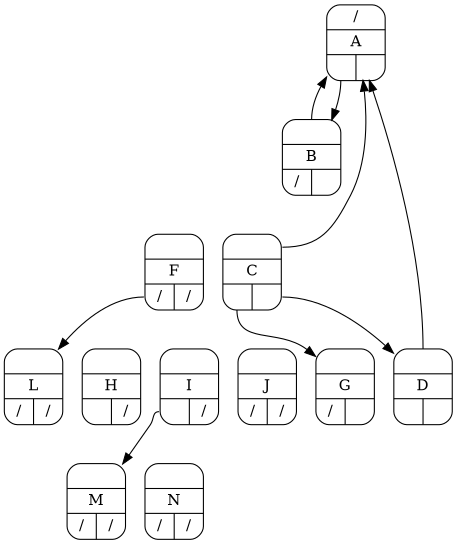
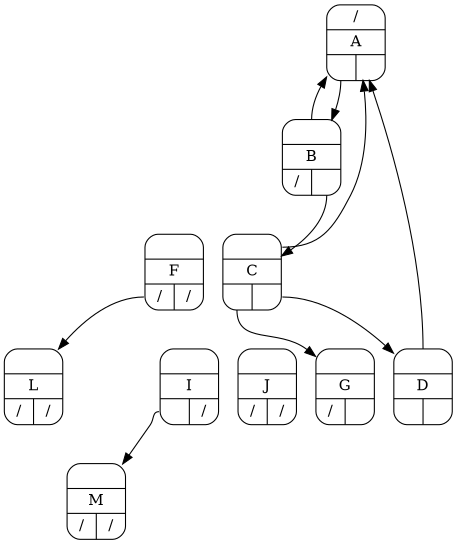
none -> (315, 227)
(111, 387) -> none
(174, 501) -> none
